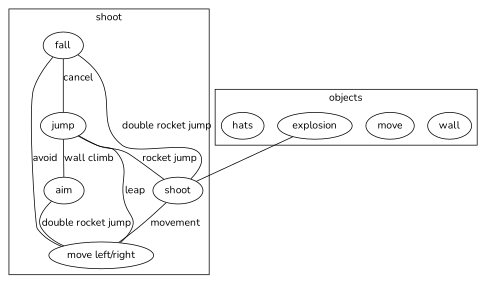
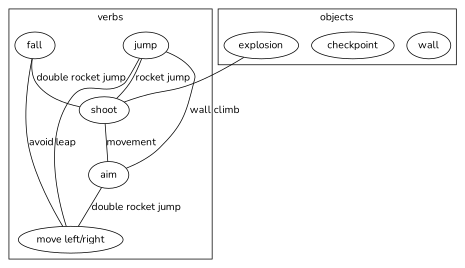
(109, 17) -> (111, 17)
(63, 85) -> none
(243, 126) -> none
(390, 126) -> (353, 45)
(143, 223) -> (106, 143)
